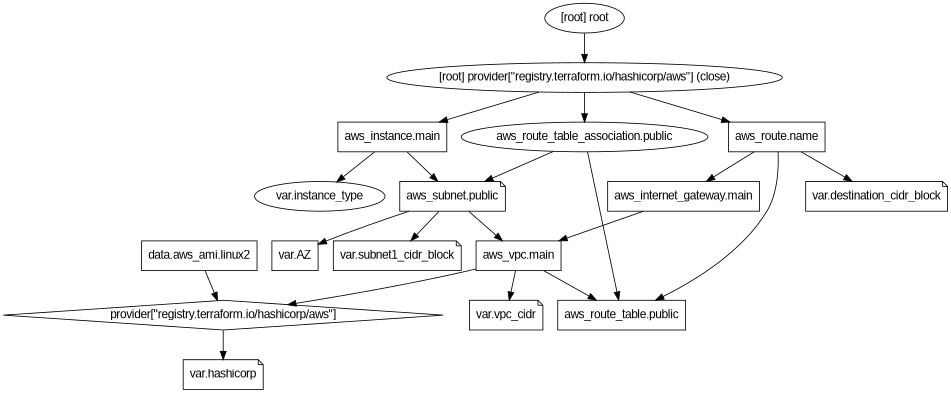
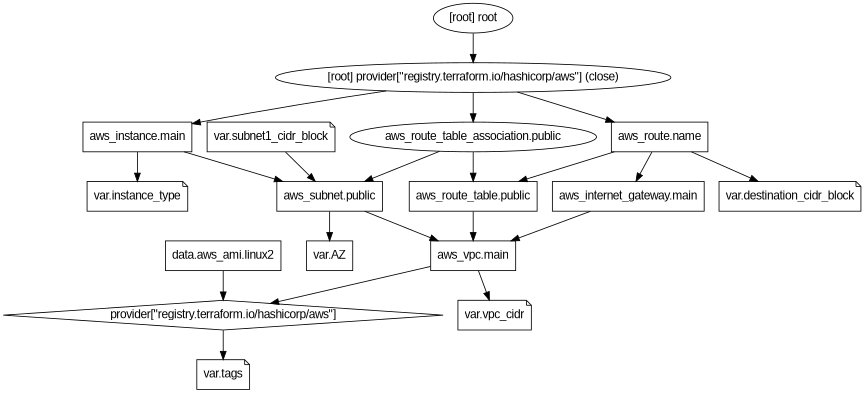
(320, 196) -> (137, 196)
(453, 196) -> (330, 196)
(428, 223) -> (297, 164)
(566, 283) -> (473, 222)
(223, 375) -> (223, 375)
